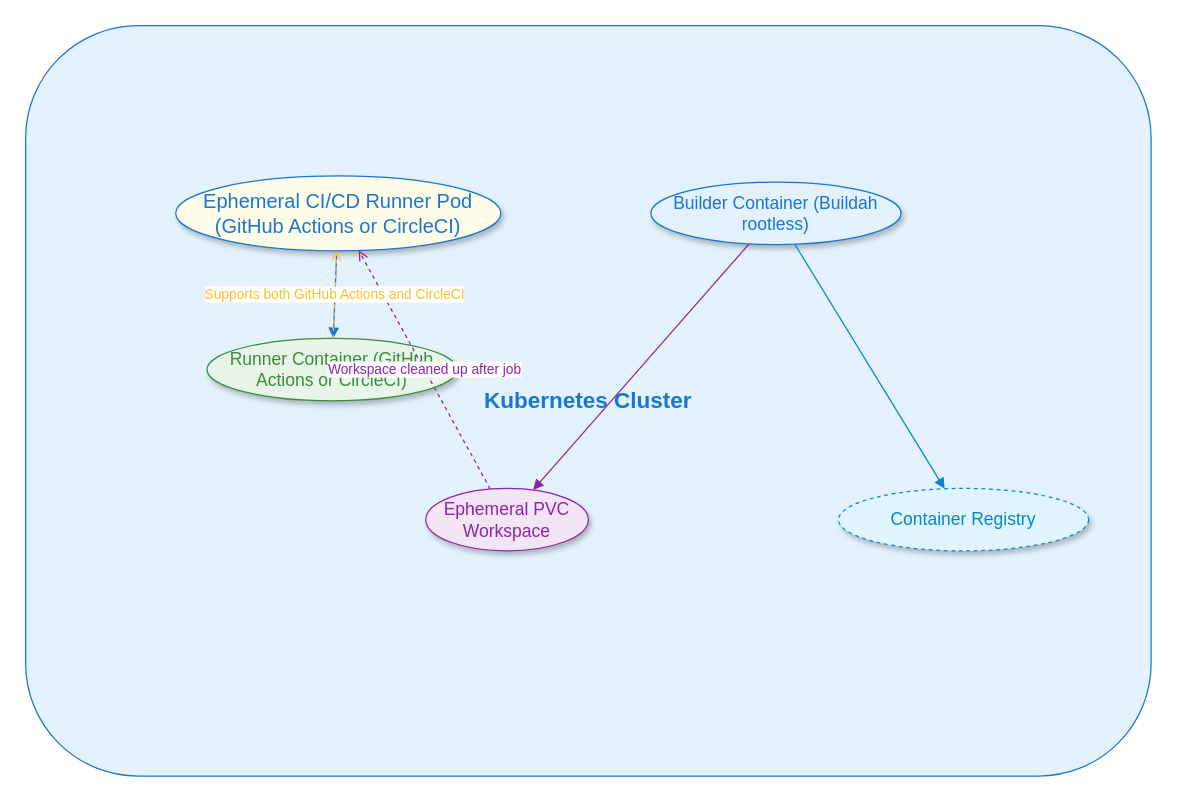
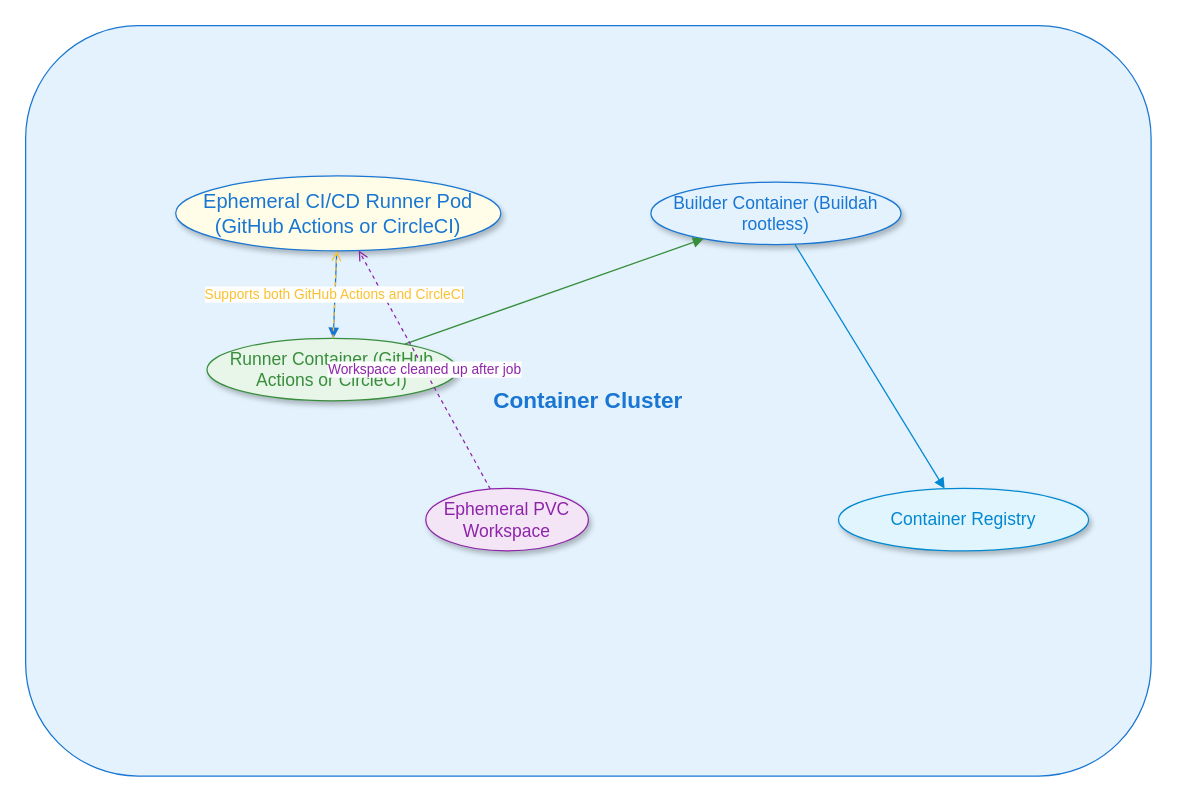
none -> (549, 293)
(645, 363) -> none
(588, 401) -> (588, 401)
(963, 519) -> (963, 519)
